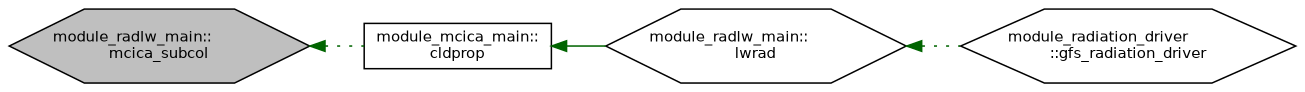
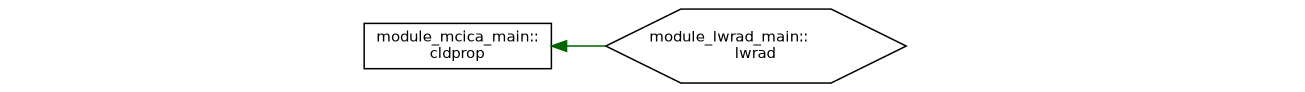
(159, 46) -> none
(756, 46) -> (756, 46)
(1128, 46) -> none
